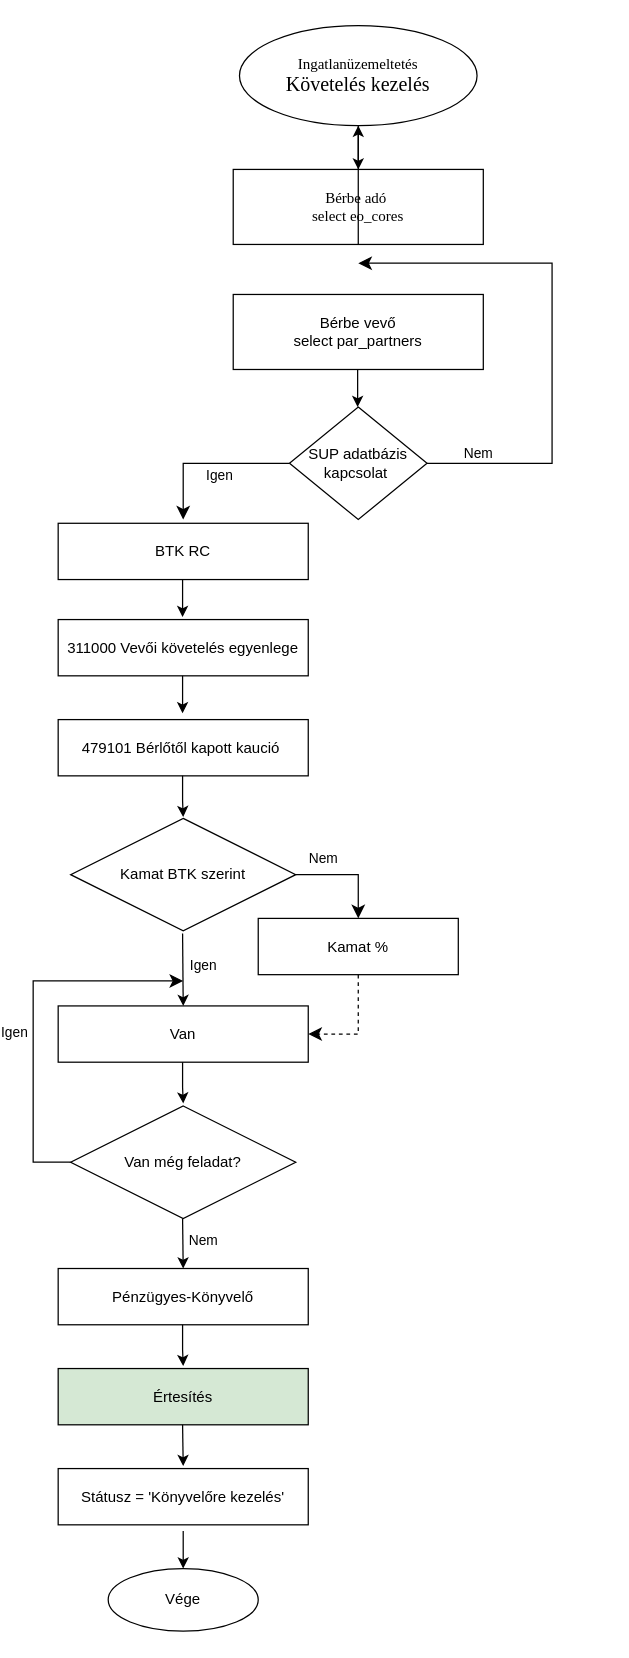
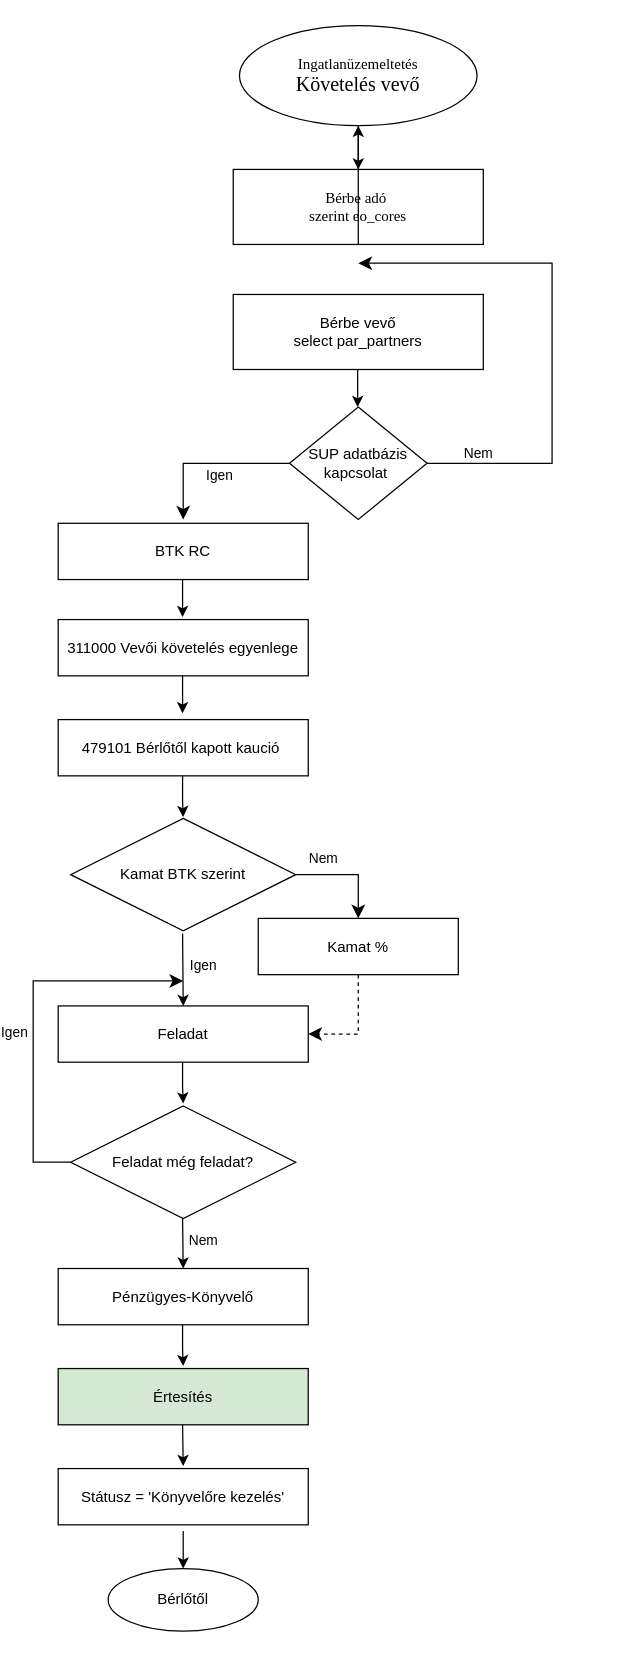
(358, 76) -> (358, 76)
(358, 207) -> (358, 207)
(183, 1034) -> (183, 1034)
(183, 1162) -> (183, 1162)
(183, 1599) -> (183, 1599)
